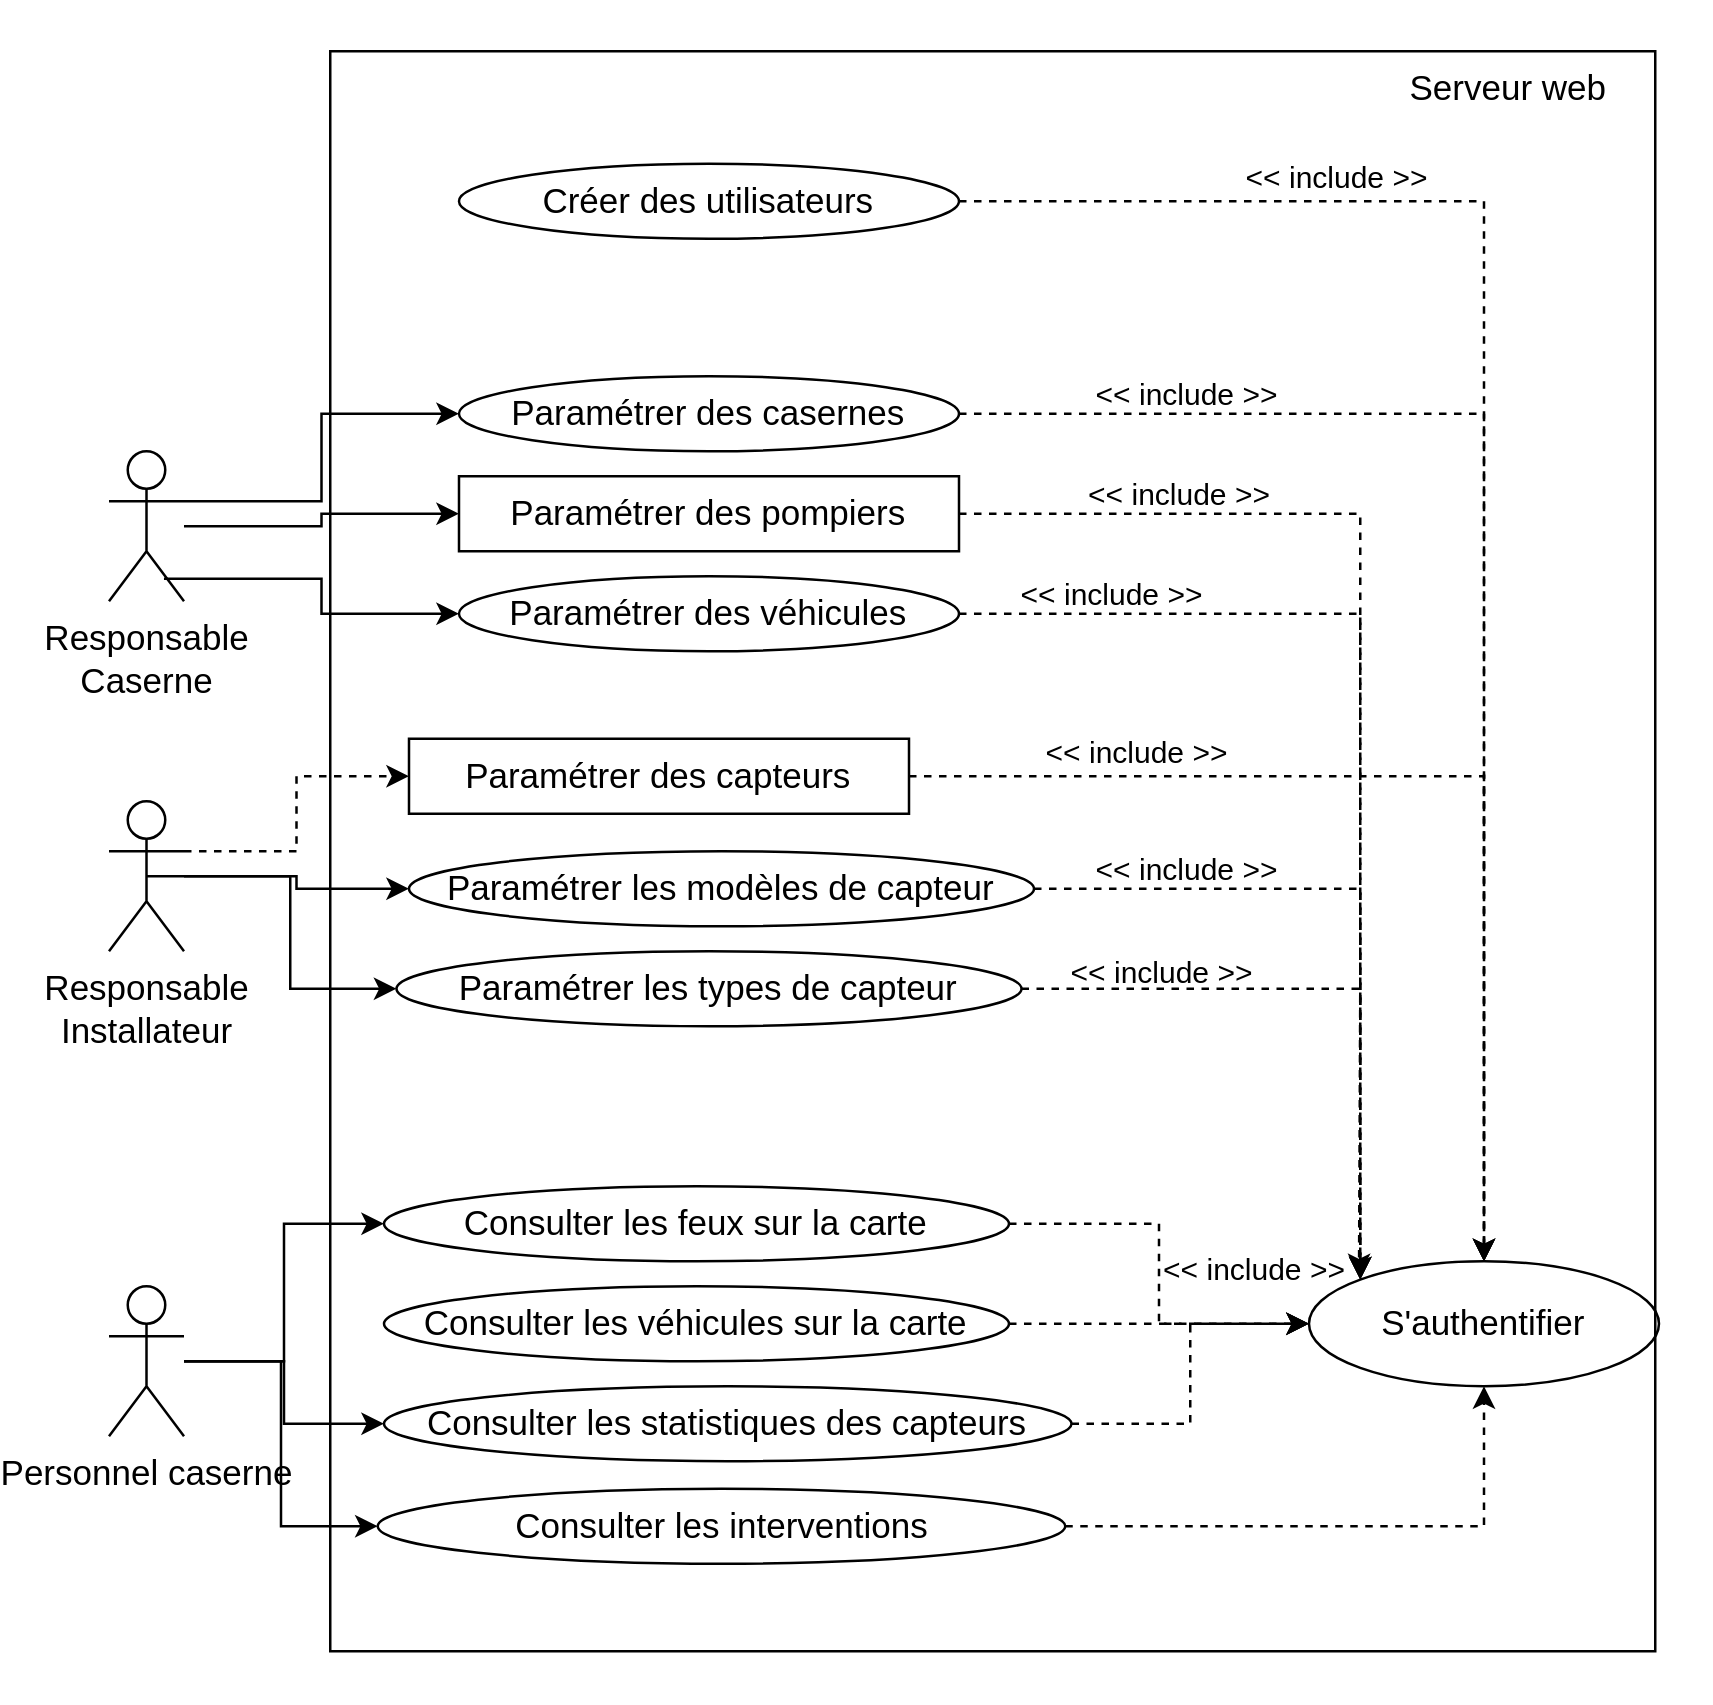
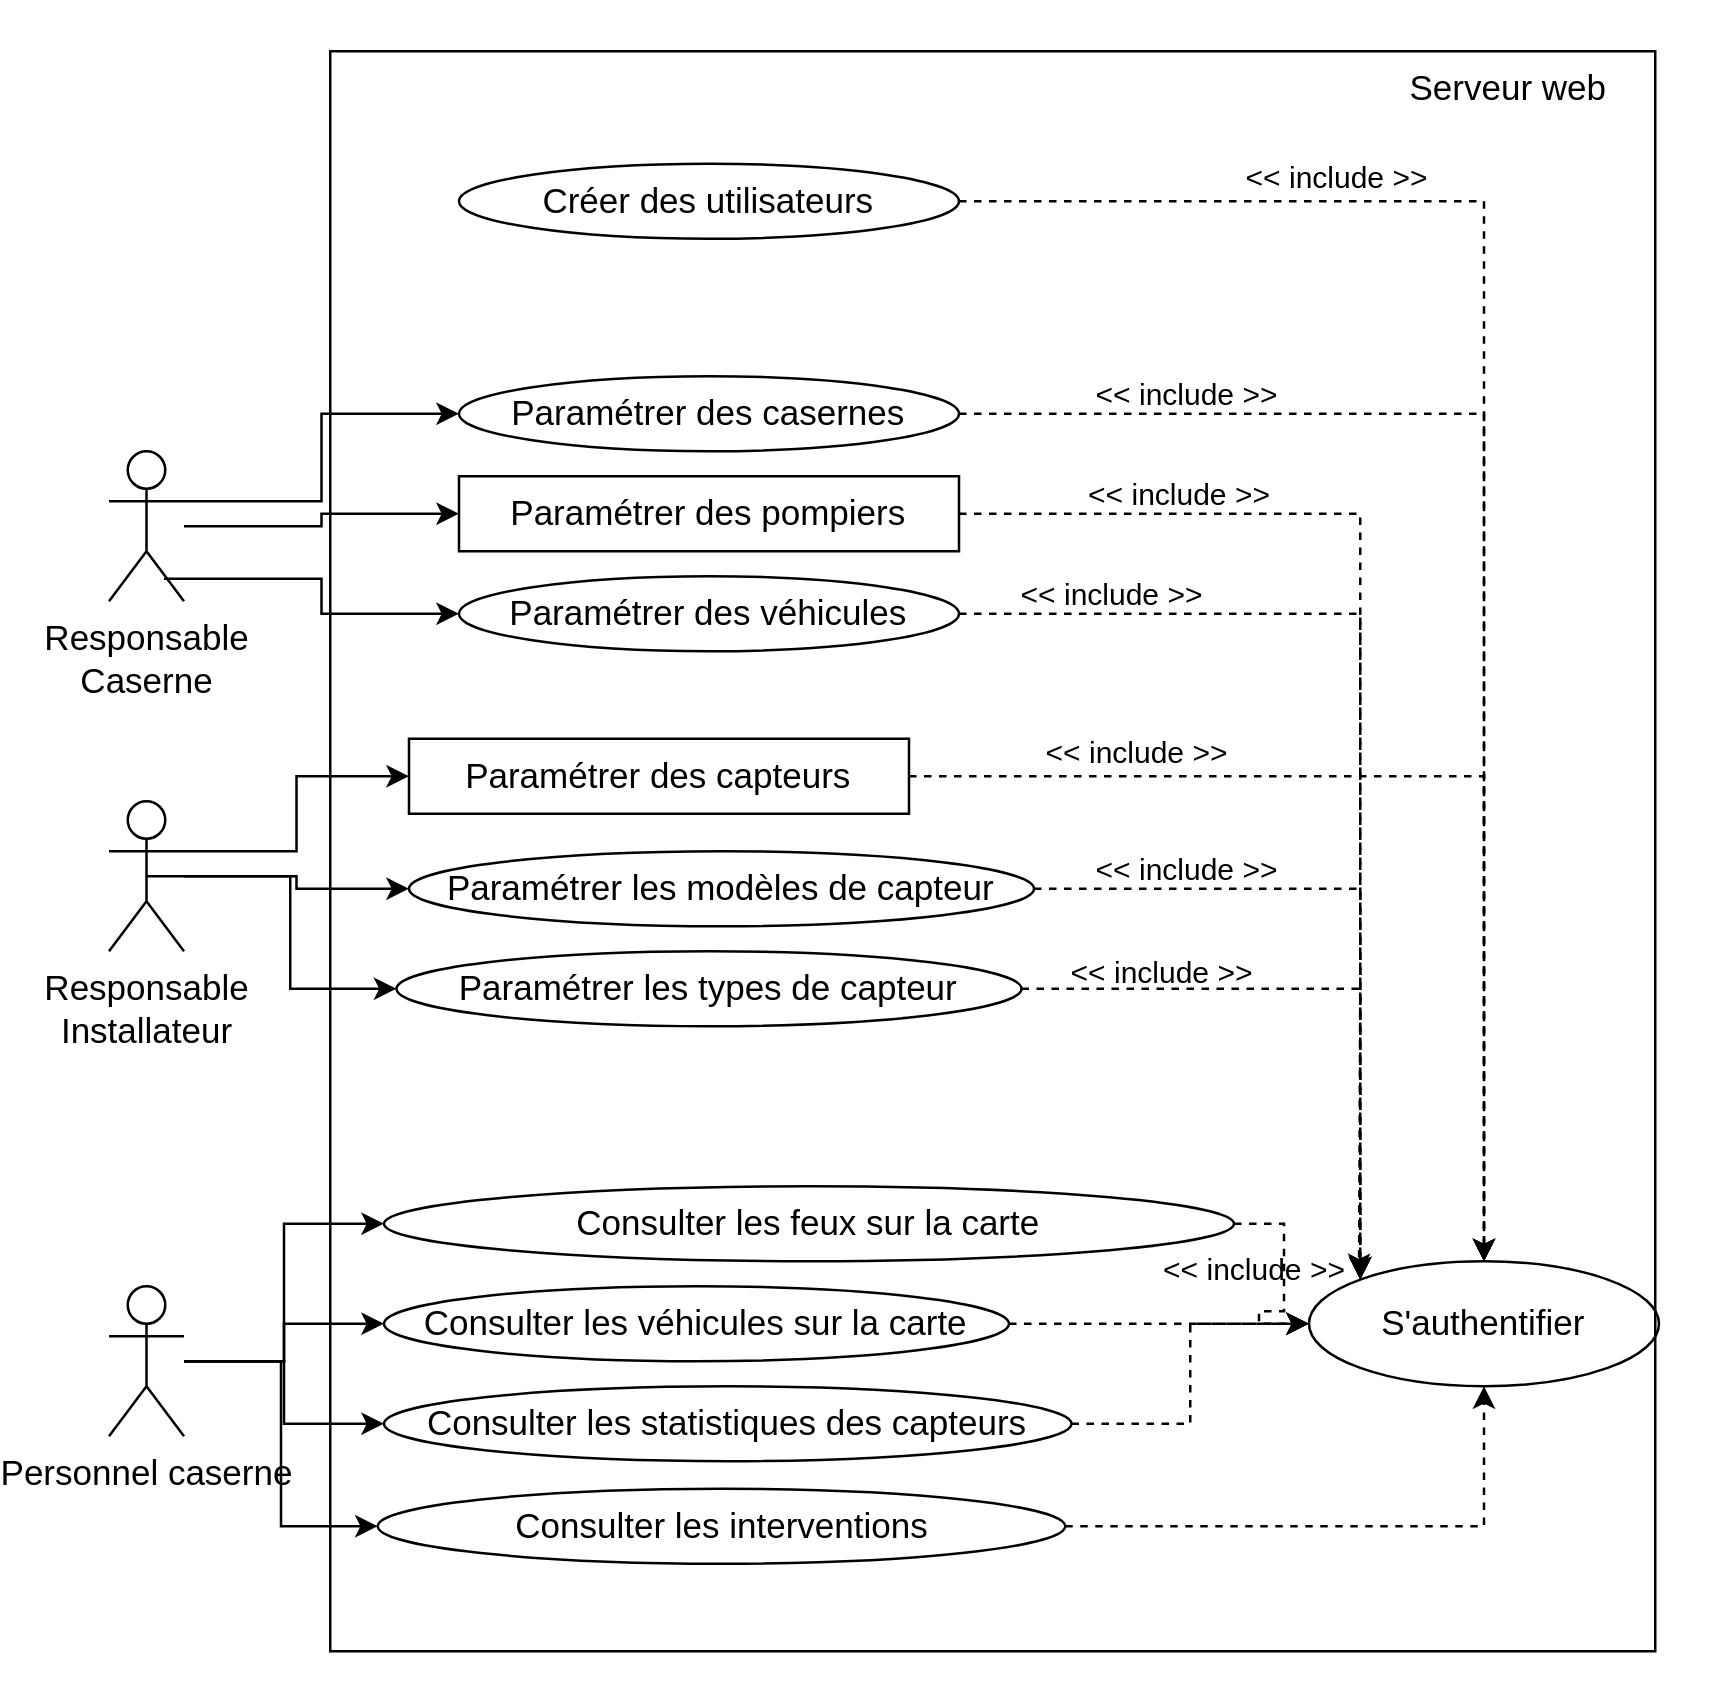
(296, 819) -> (296, 819)
(696, 1224) -> (809, 1224)
none -> (327, 1324)
